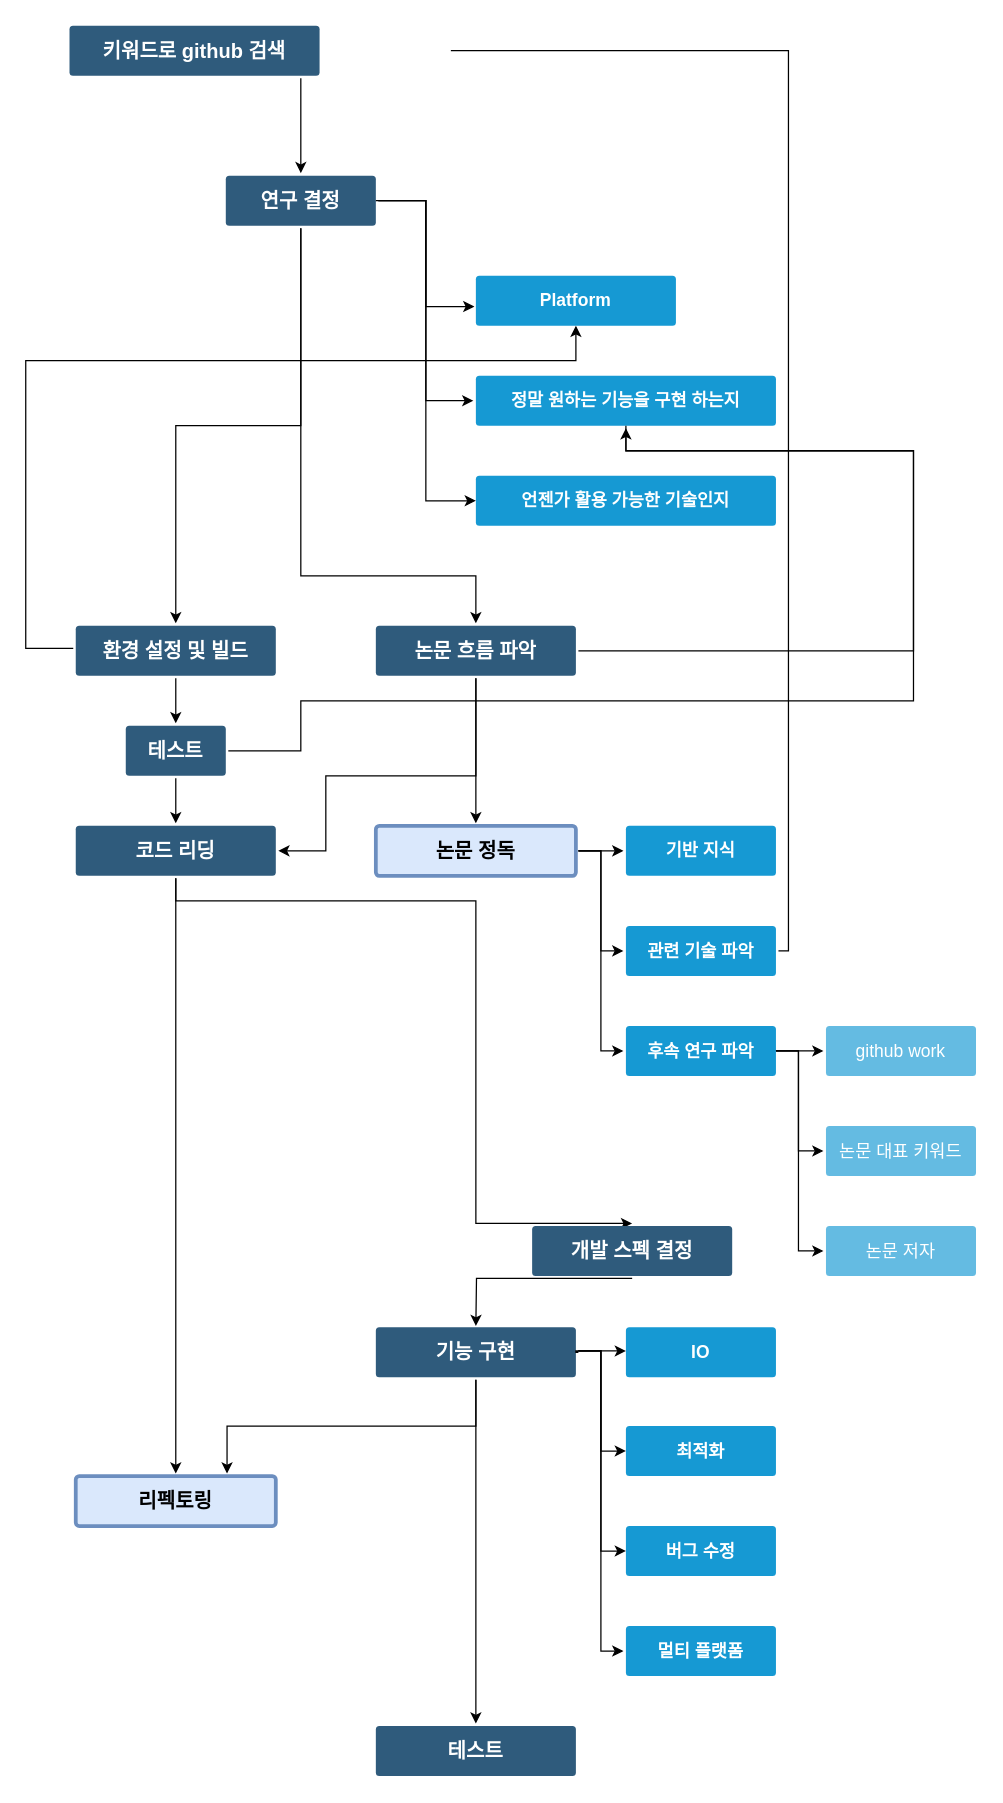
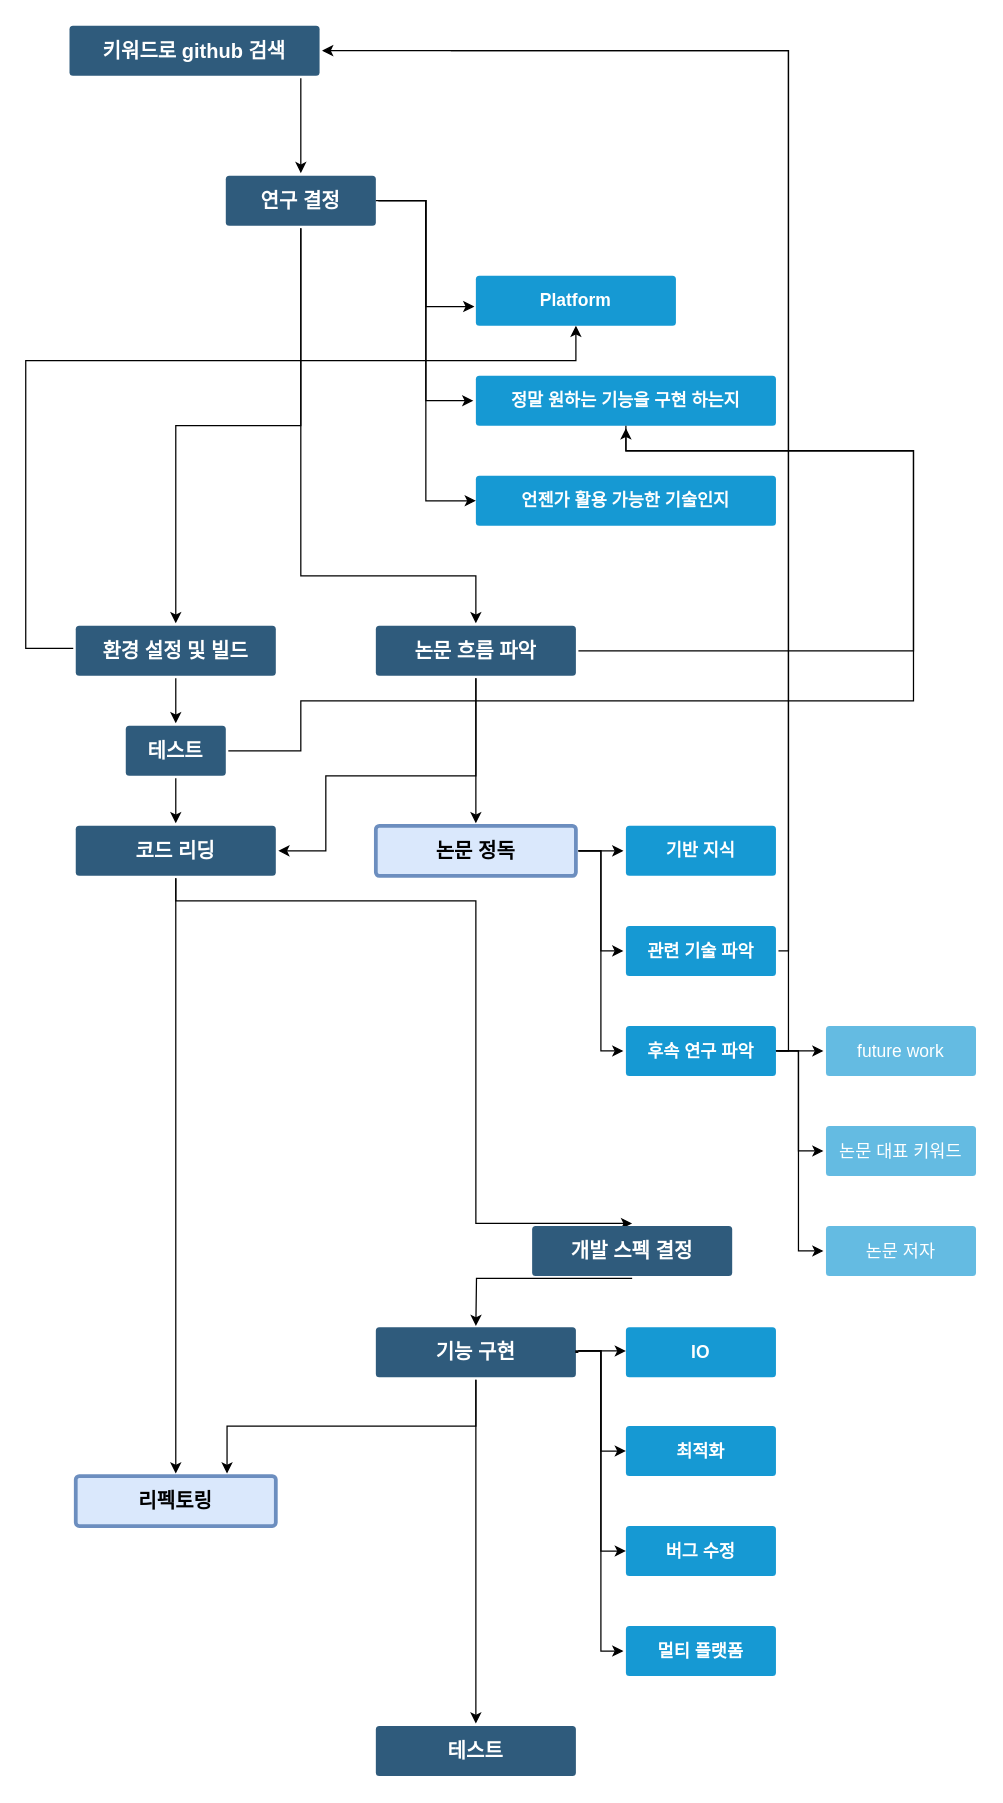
none -> (390, 51)
(901, 1051) -> (901, 1051)
